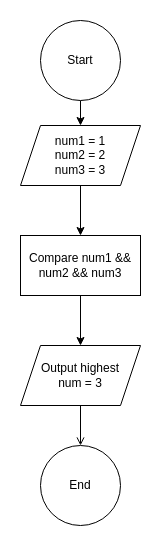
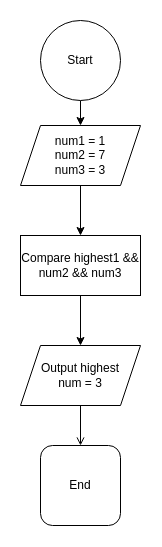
(81, 156) -> (81, 156)
(81, 266) -> (81, 266)
(81, 486) -> (81, 486)
